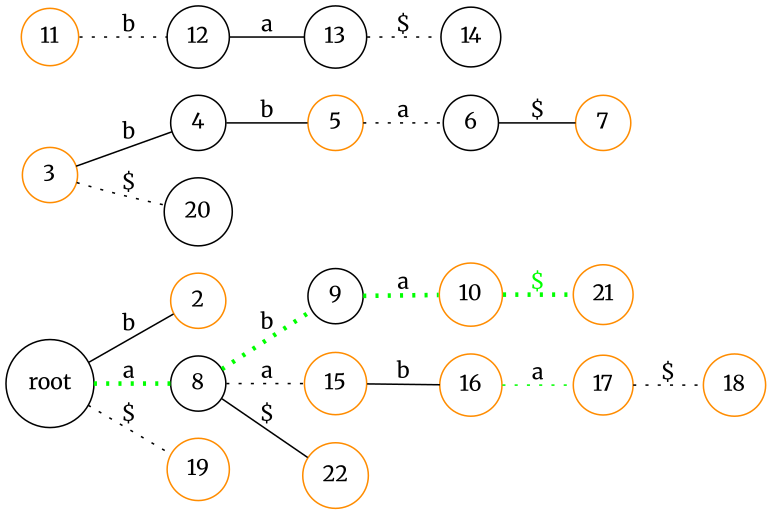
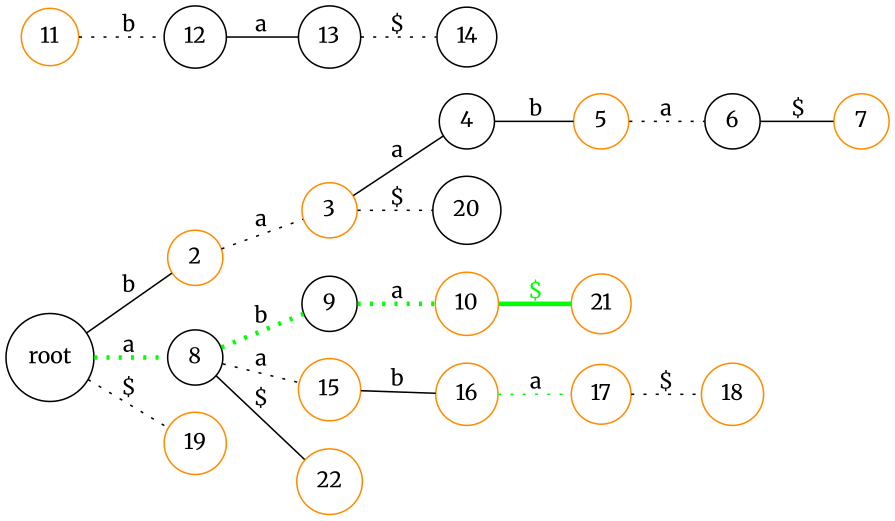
(129, 133) -> (398, 151)
none -> (262, 234)
(538, 295) -> (535, 304)
